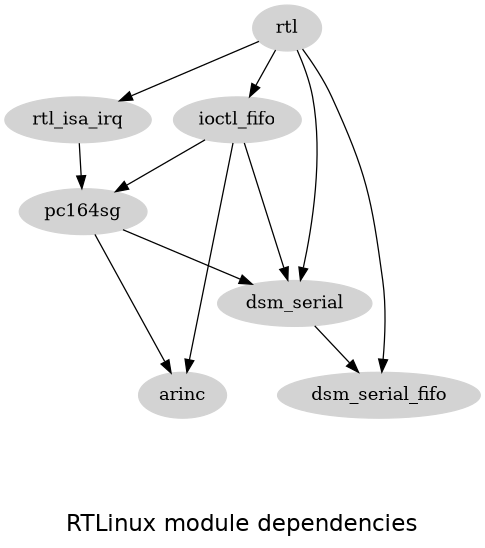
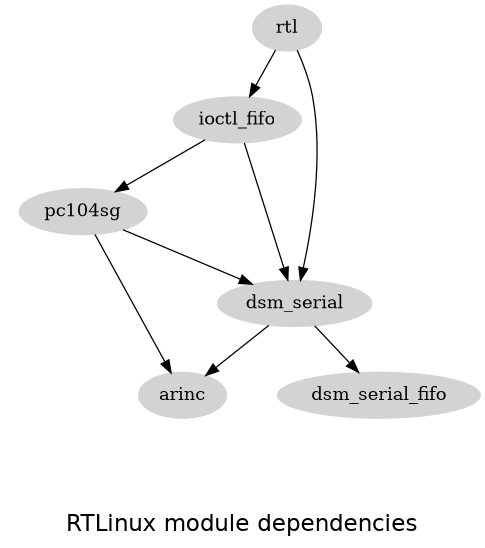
(78, 120) -> none
(369, 197) -> none
(83, 212) -> (83, 212)
(211, 251) -> (242, 346)
